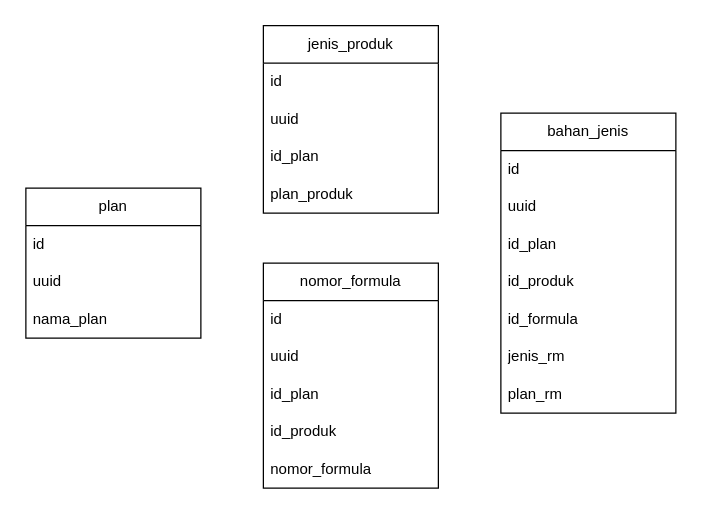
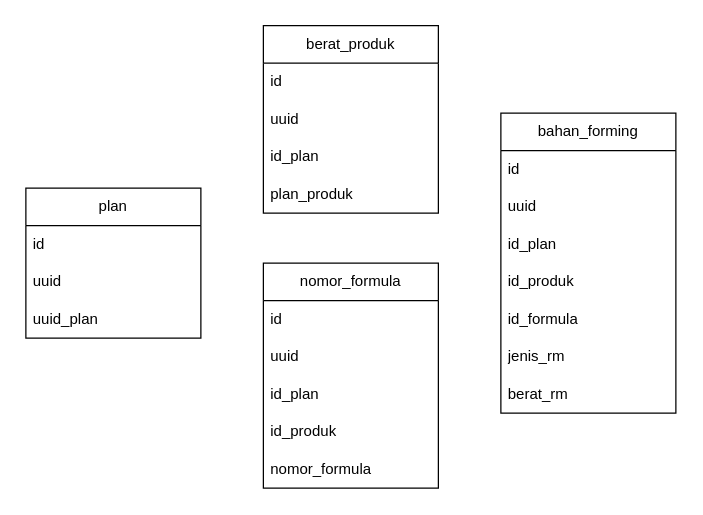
(351, 44) -> (351, 44)
(588, 132) -> (588, 132)
(69, 319) -> (67, 319)
(536, 394) -> (542, 394)
